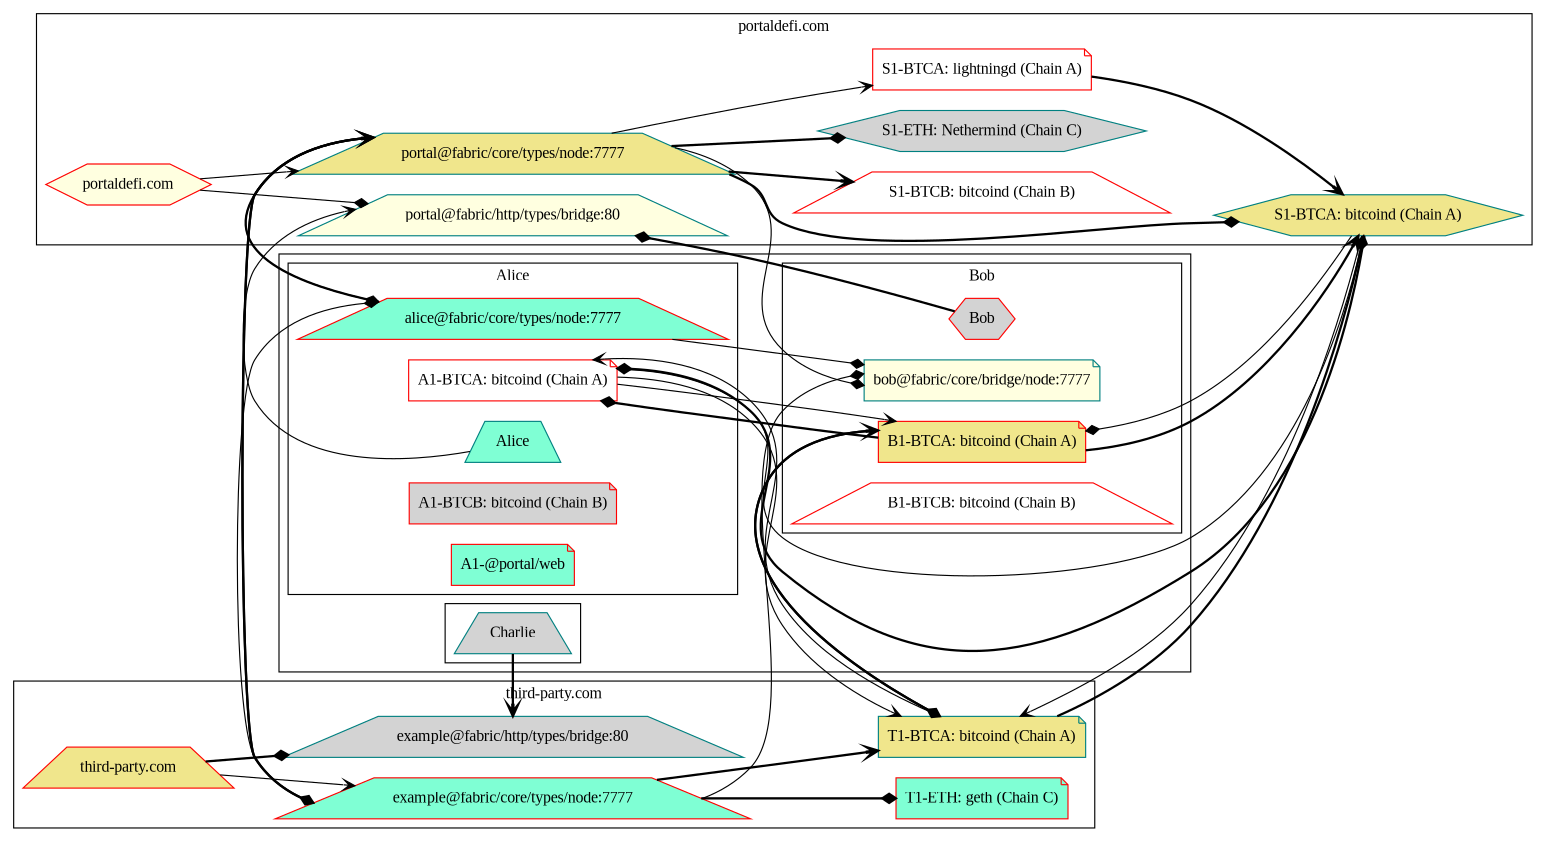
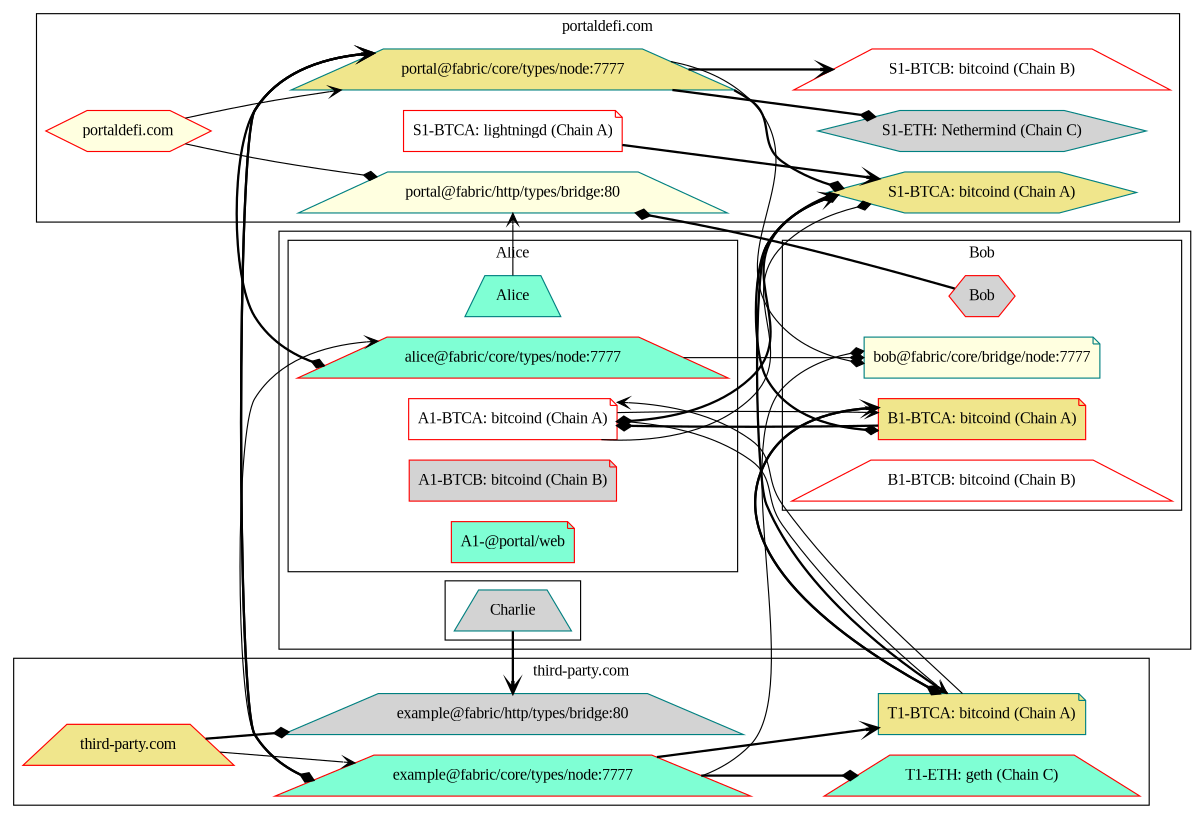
(736, 109) -> none
(238, 533) -> (249, 417)
(982, 798) -> (982, 776)
